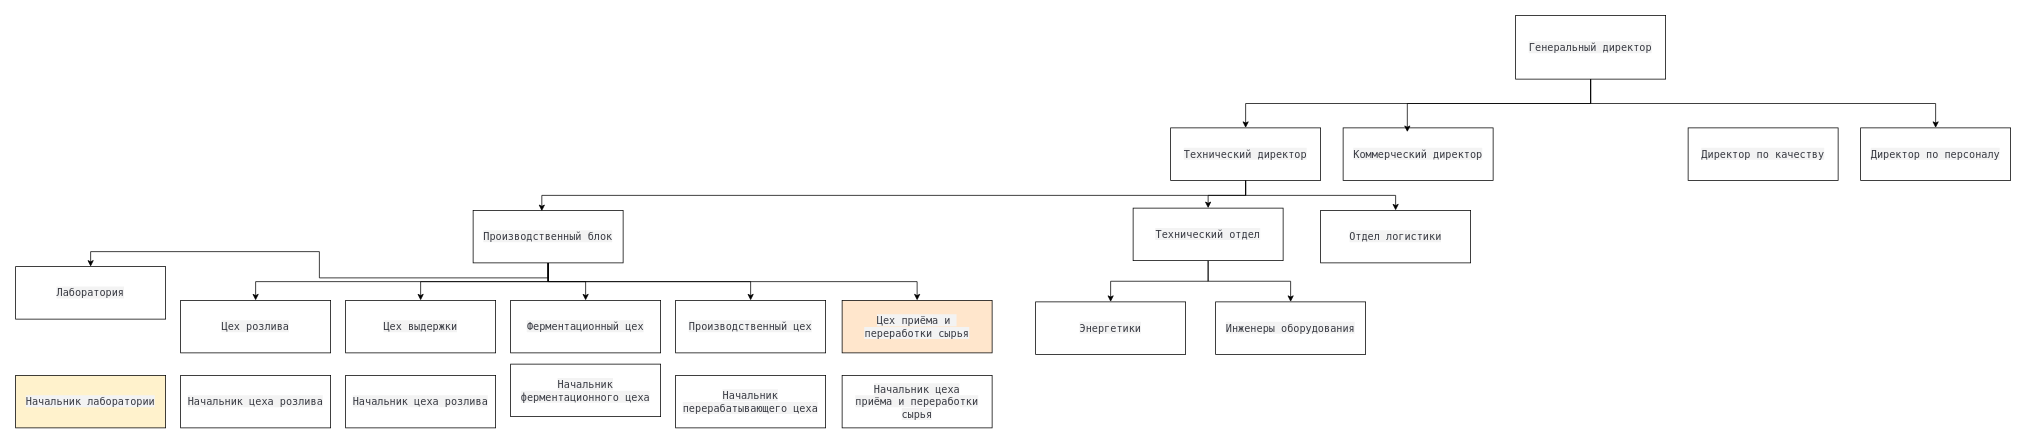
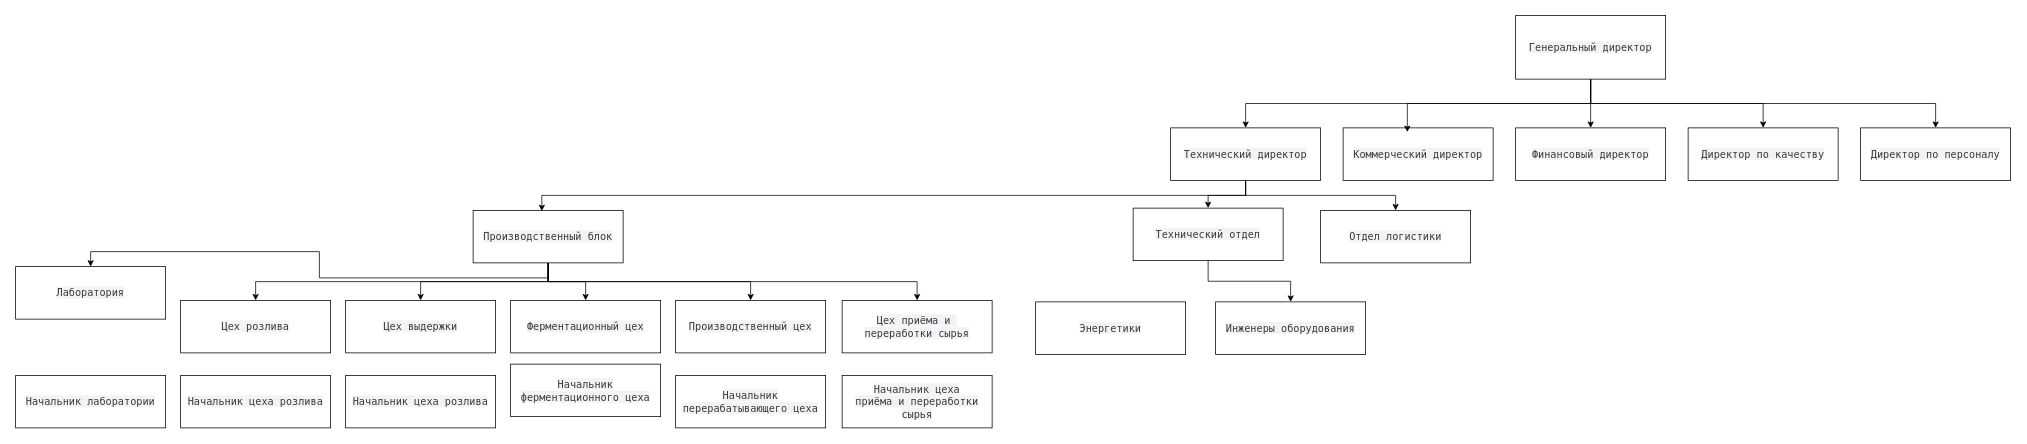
none -> (1590, 114)
none -> (1763, 121)
none -> (1590, 154)
(1151, 281) -> none
(917, 327) -> (917, 327)
(90, 402) -> (90, 402)
